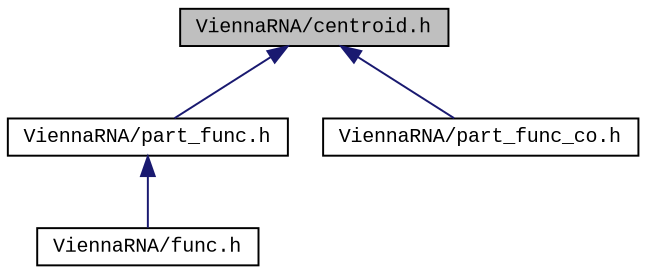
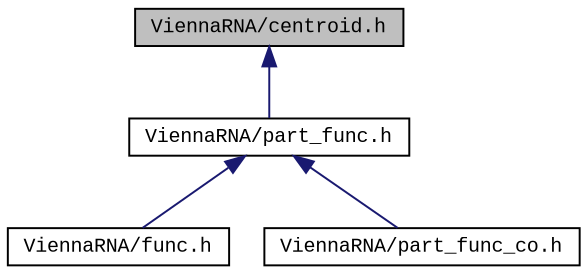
(406, 88) -> (354, 198)
